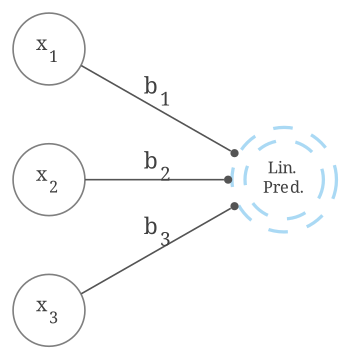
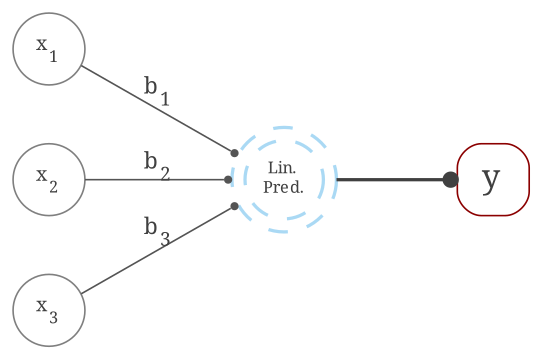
none -> (493, 180)
